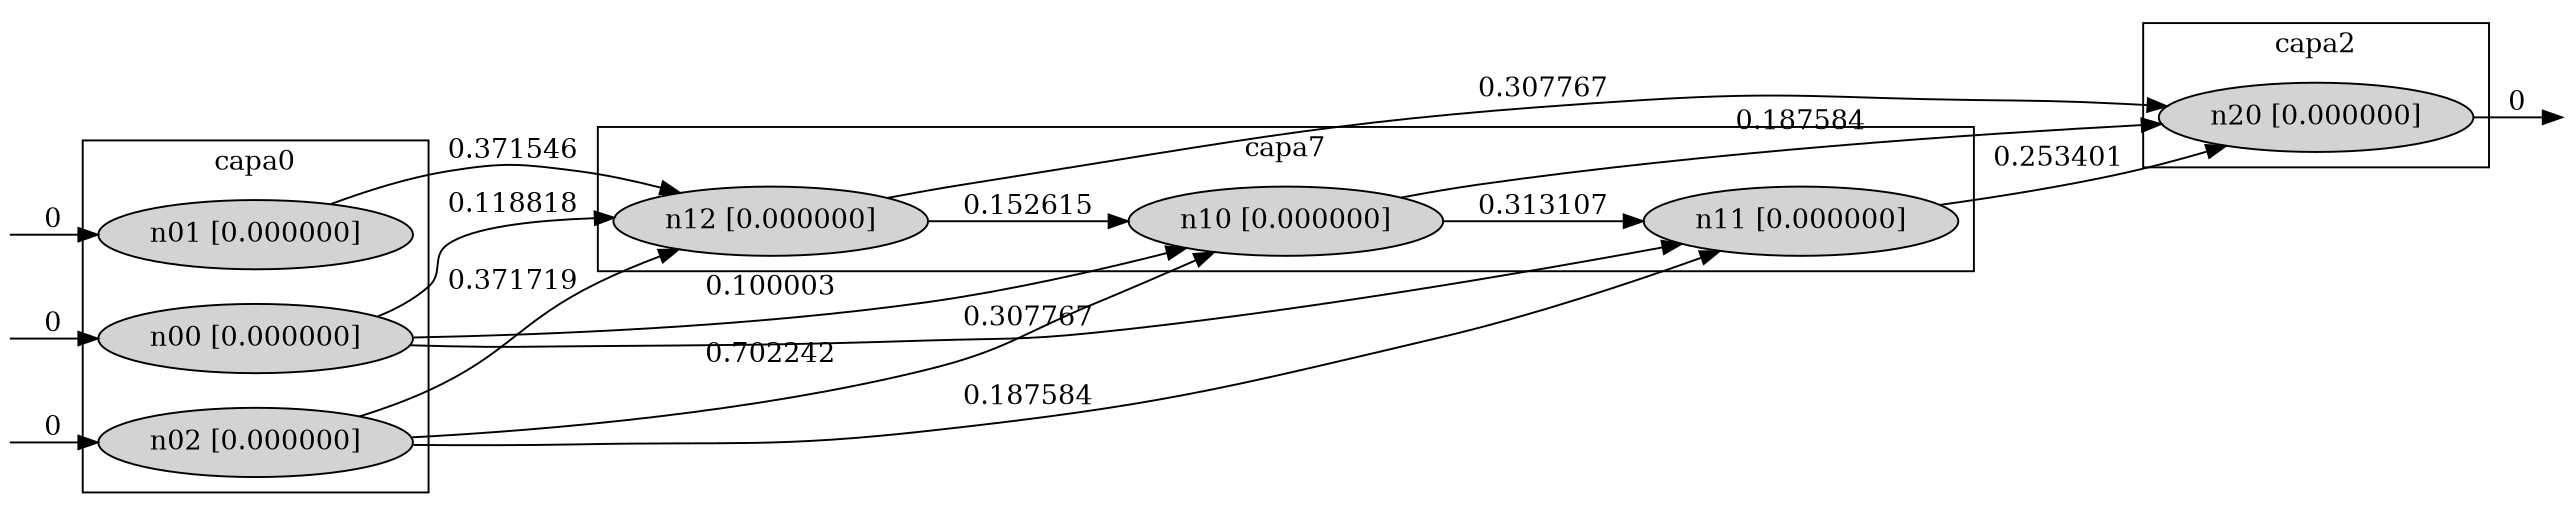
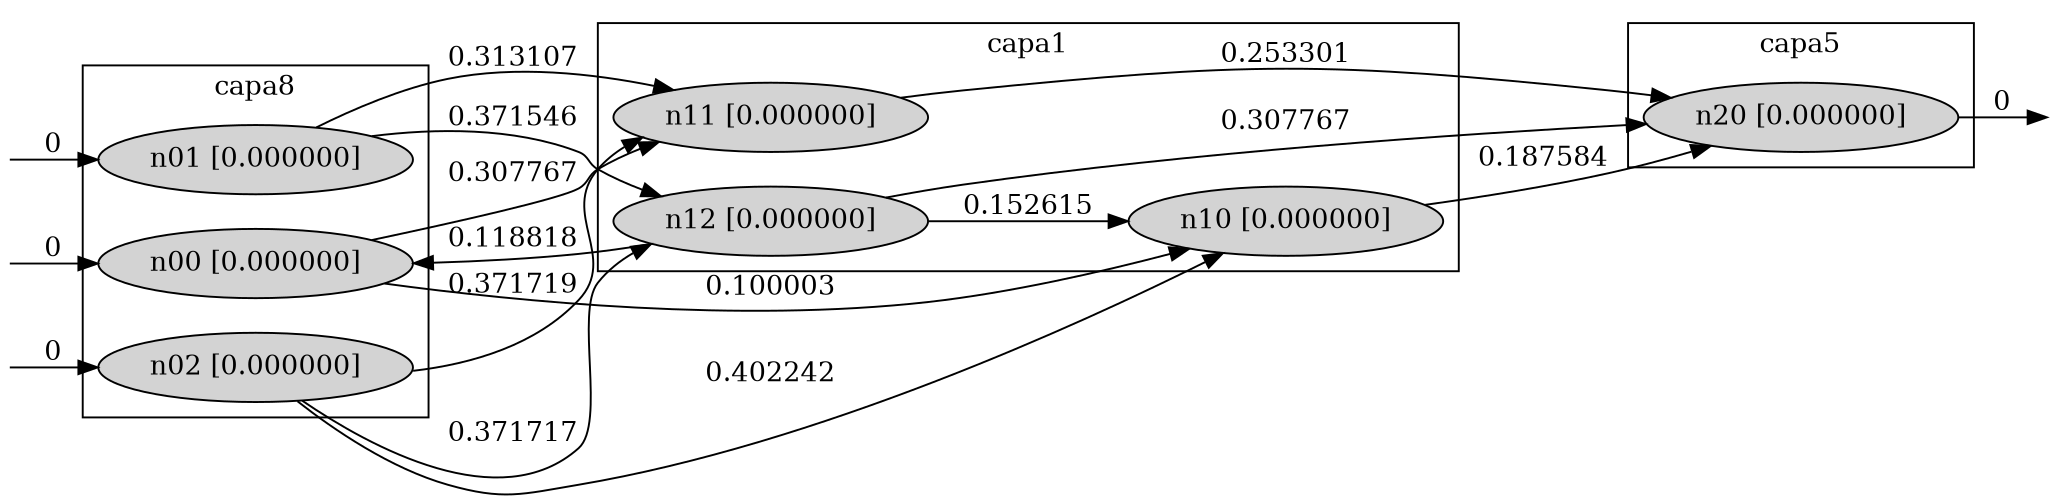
(2316, 45) -> (1801, 45)
(1286, 149) -> (1028, 45)
(2058, 159) -> (1286, 55)
(256, 163) -> (256, 88)
(1534, 221) -> (481, 74)
(467, 235) -> (543, 257)
(513, 282) -> (513, 434)
(771, 355) -> (771, 374)
(1028, 397) -> (513, 286)
